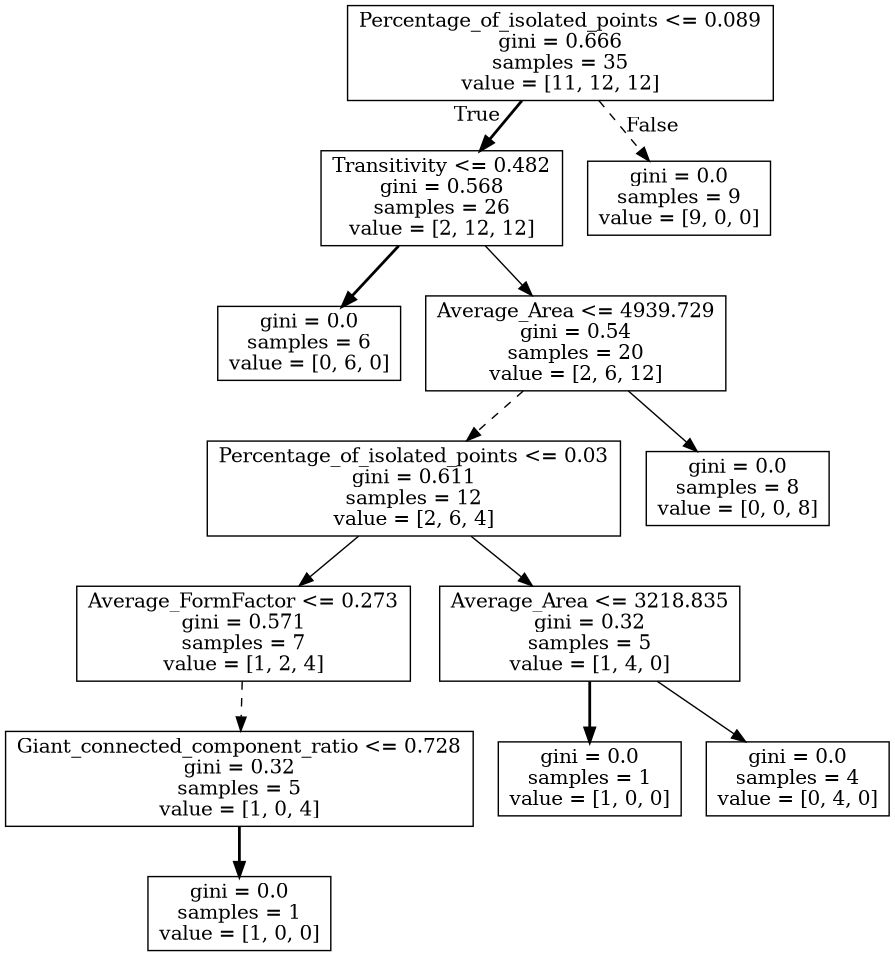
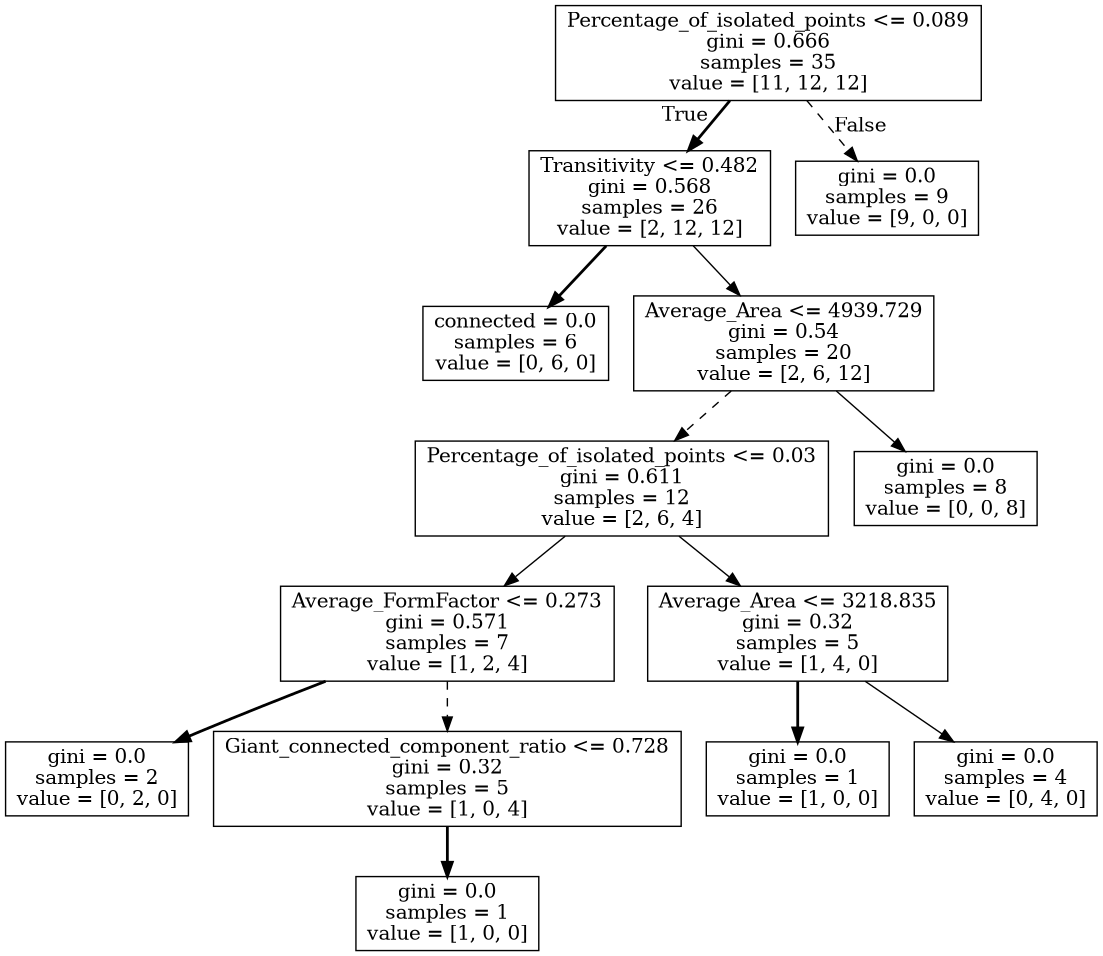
(309, 343) -> (516, 343)
none -> (97, 779)
